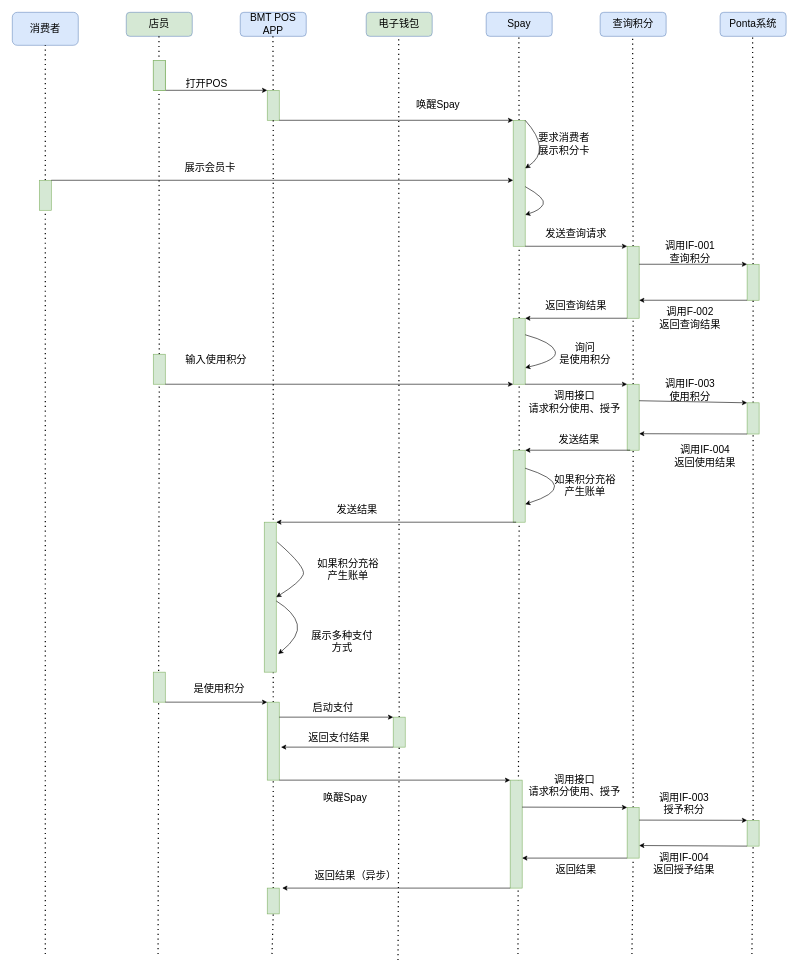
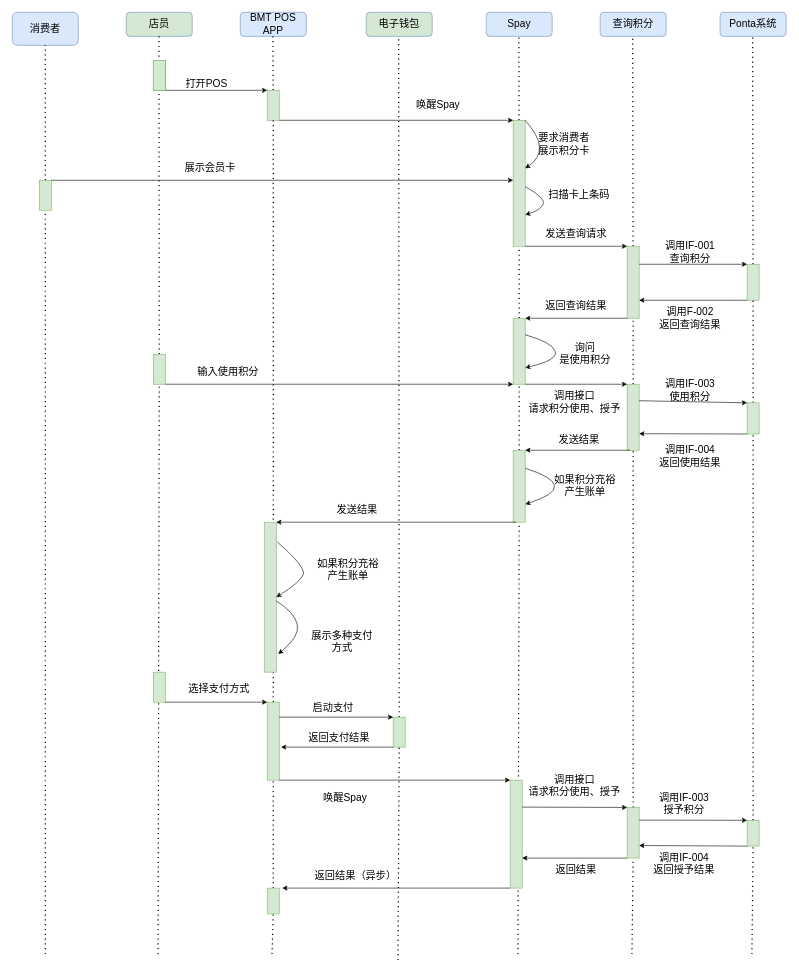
none -> (579, 195)
(216, 360) -> (228, 372)
(705, 456) -> (690, 456)
(219, 690) -> (219, 690)
